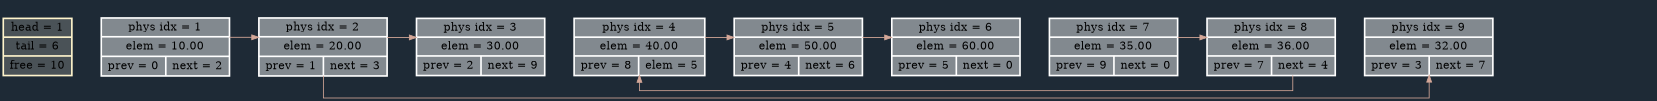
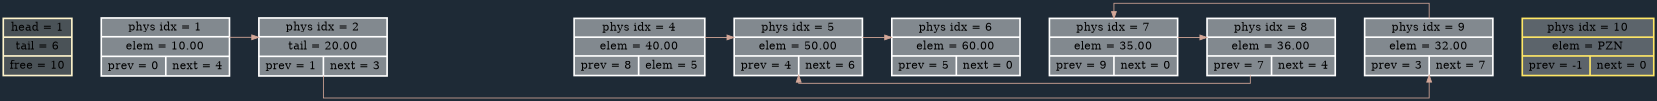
none -> (1275, 3)
(323, 46) -> (323, 46)
(481, 47) -> none
none -> (1588, 47)
(198, 66) -> (198, 66)
(970, 91) -> (1028, 83)
